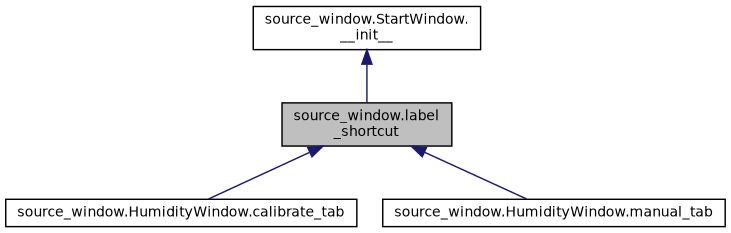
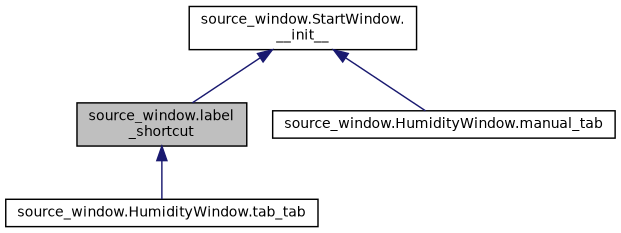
(476, 176) -> (386, 84)
(181, 213) -> (162, 213)
